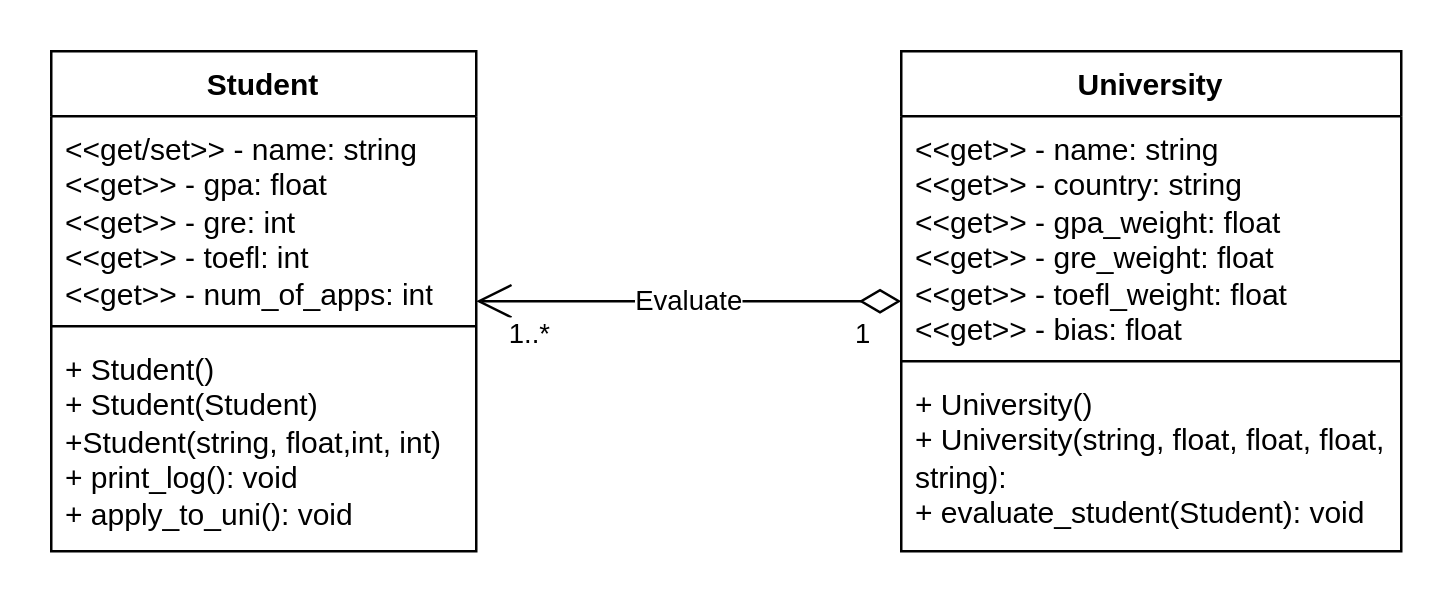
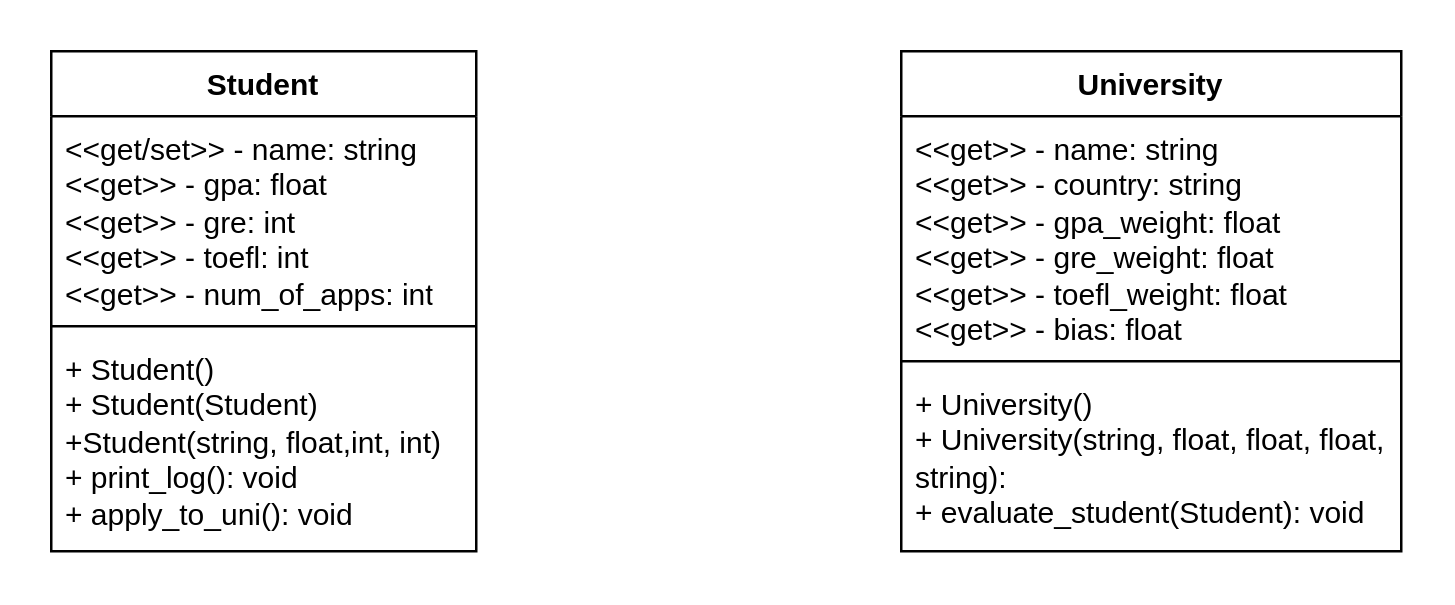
(672, 301) -> none
